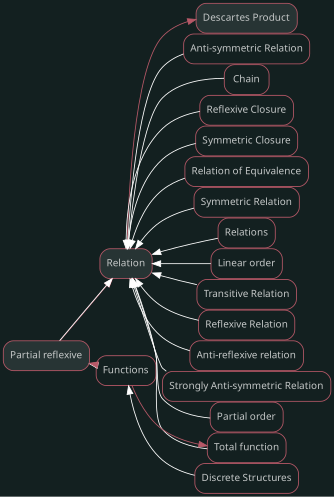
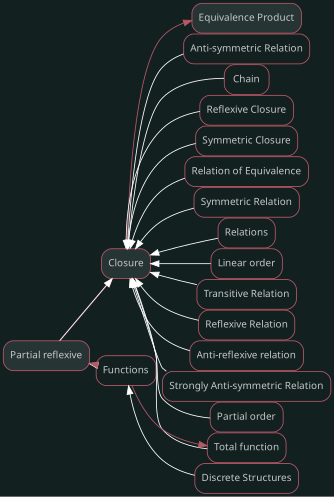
(247, 18) -> (247, 18)
(126, 264) -> (126, 264)
